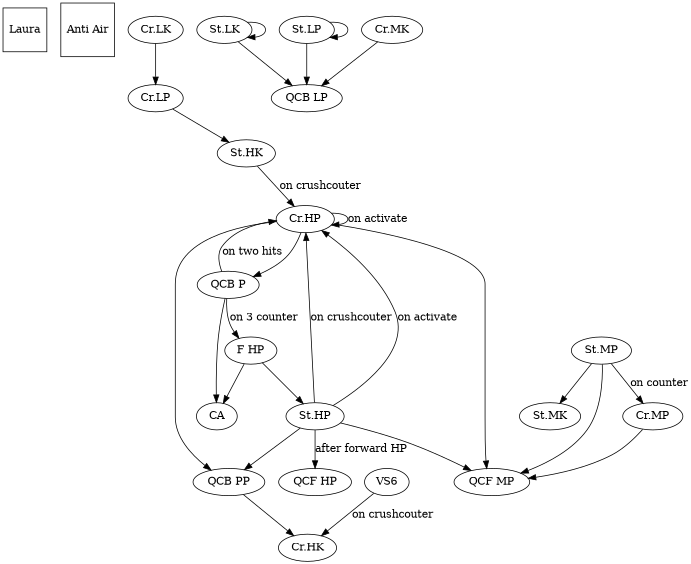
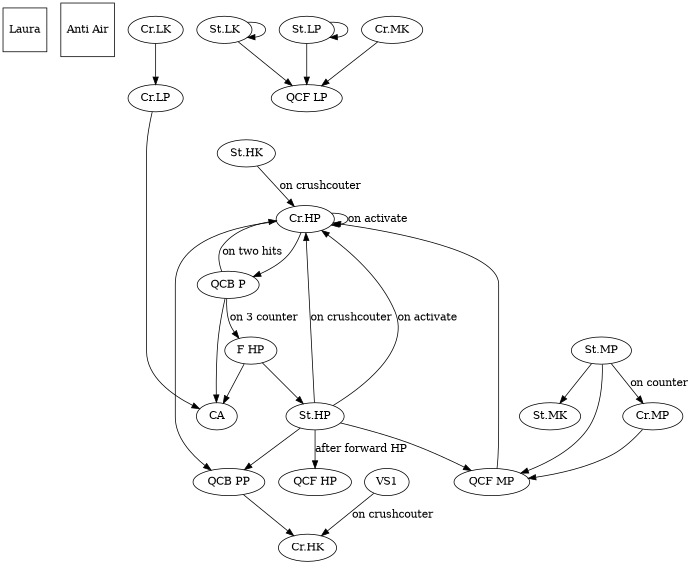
(307, 98) -> (307, 98)
(198, 124) -> (147, 269)
(485, 287) -> (499, 289)
(387, 482) -> (387, 482)
